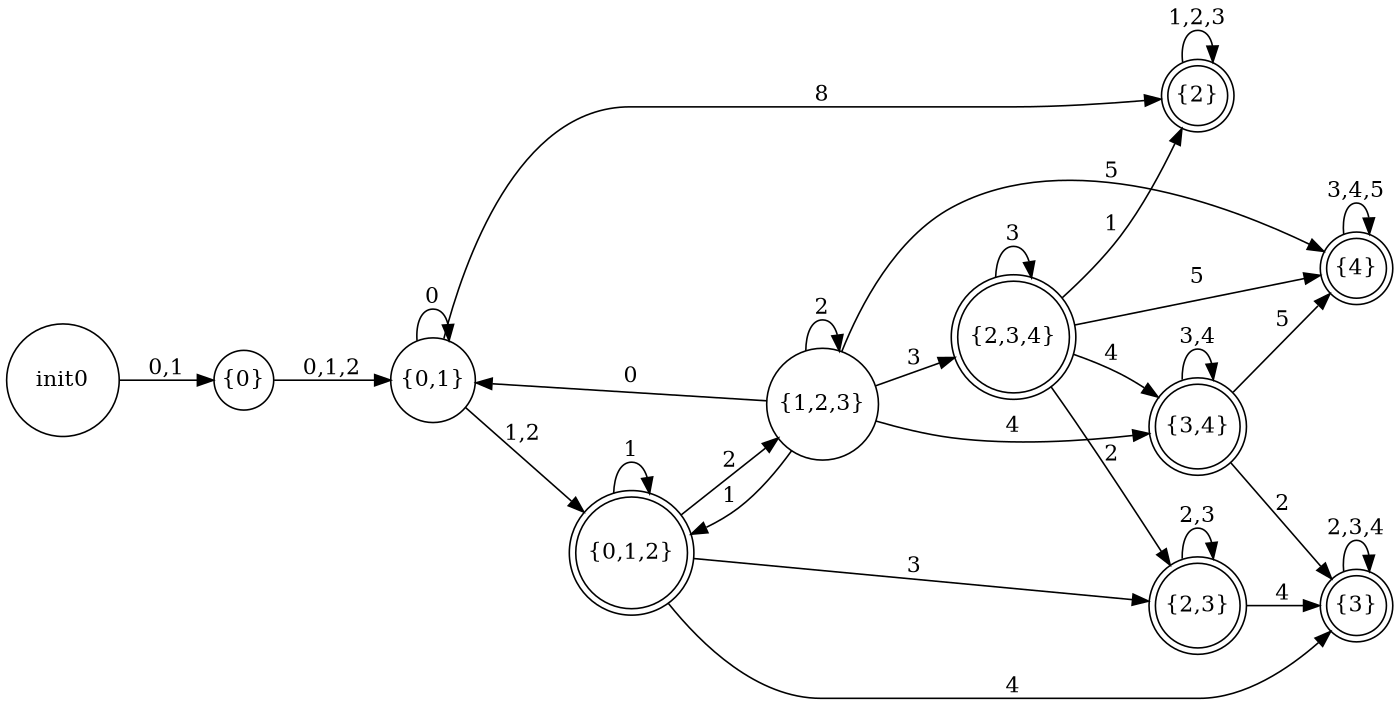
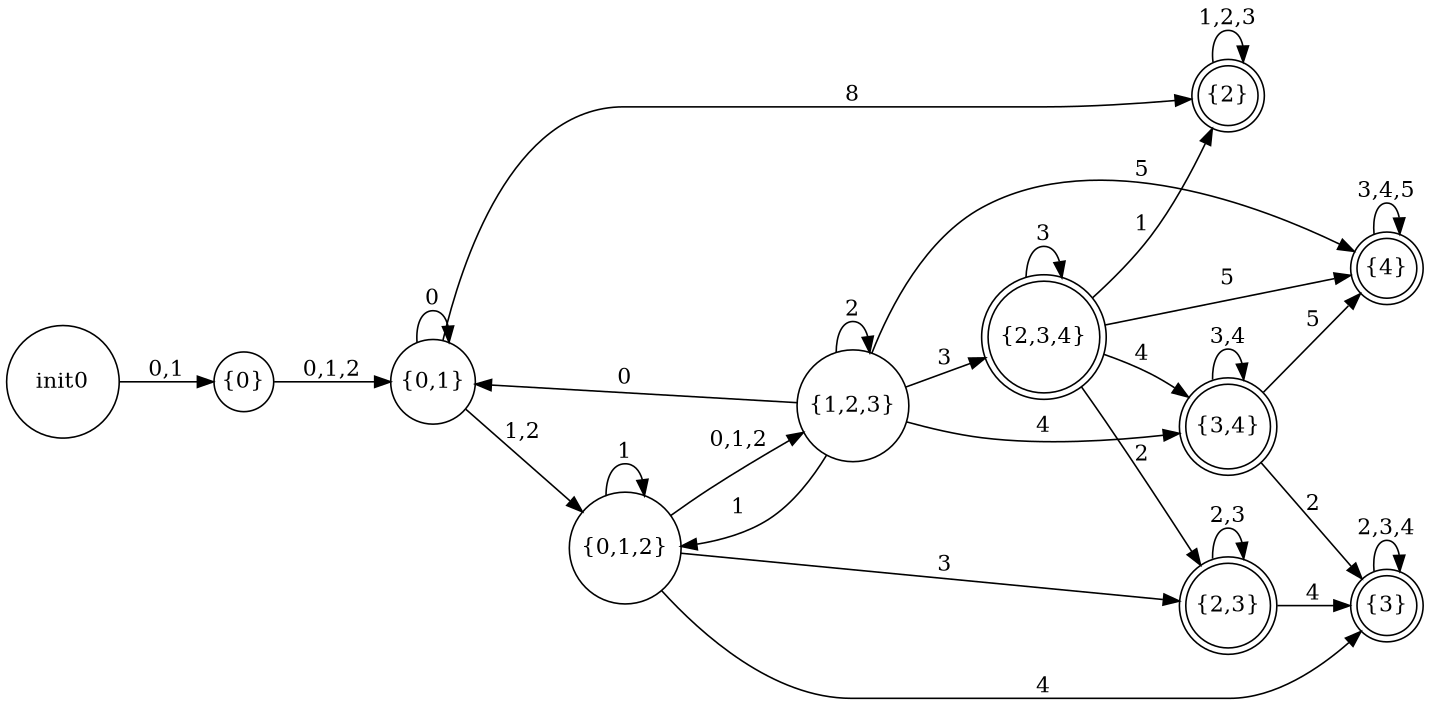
(730, 461) -> (739, 440)
(632, 553) -> (625, 548)
